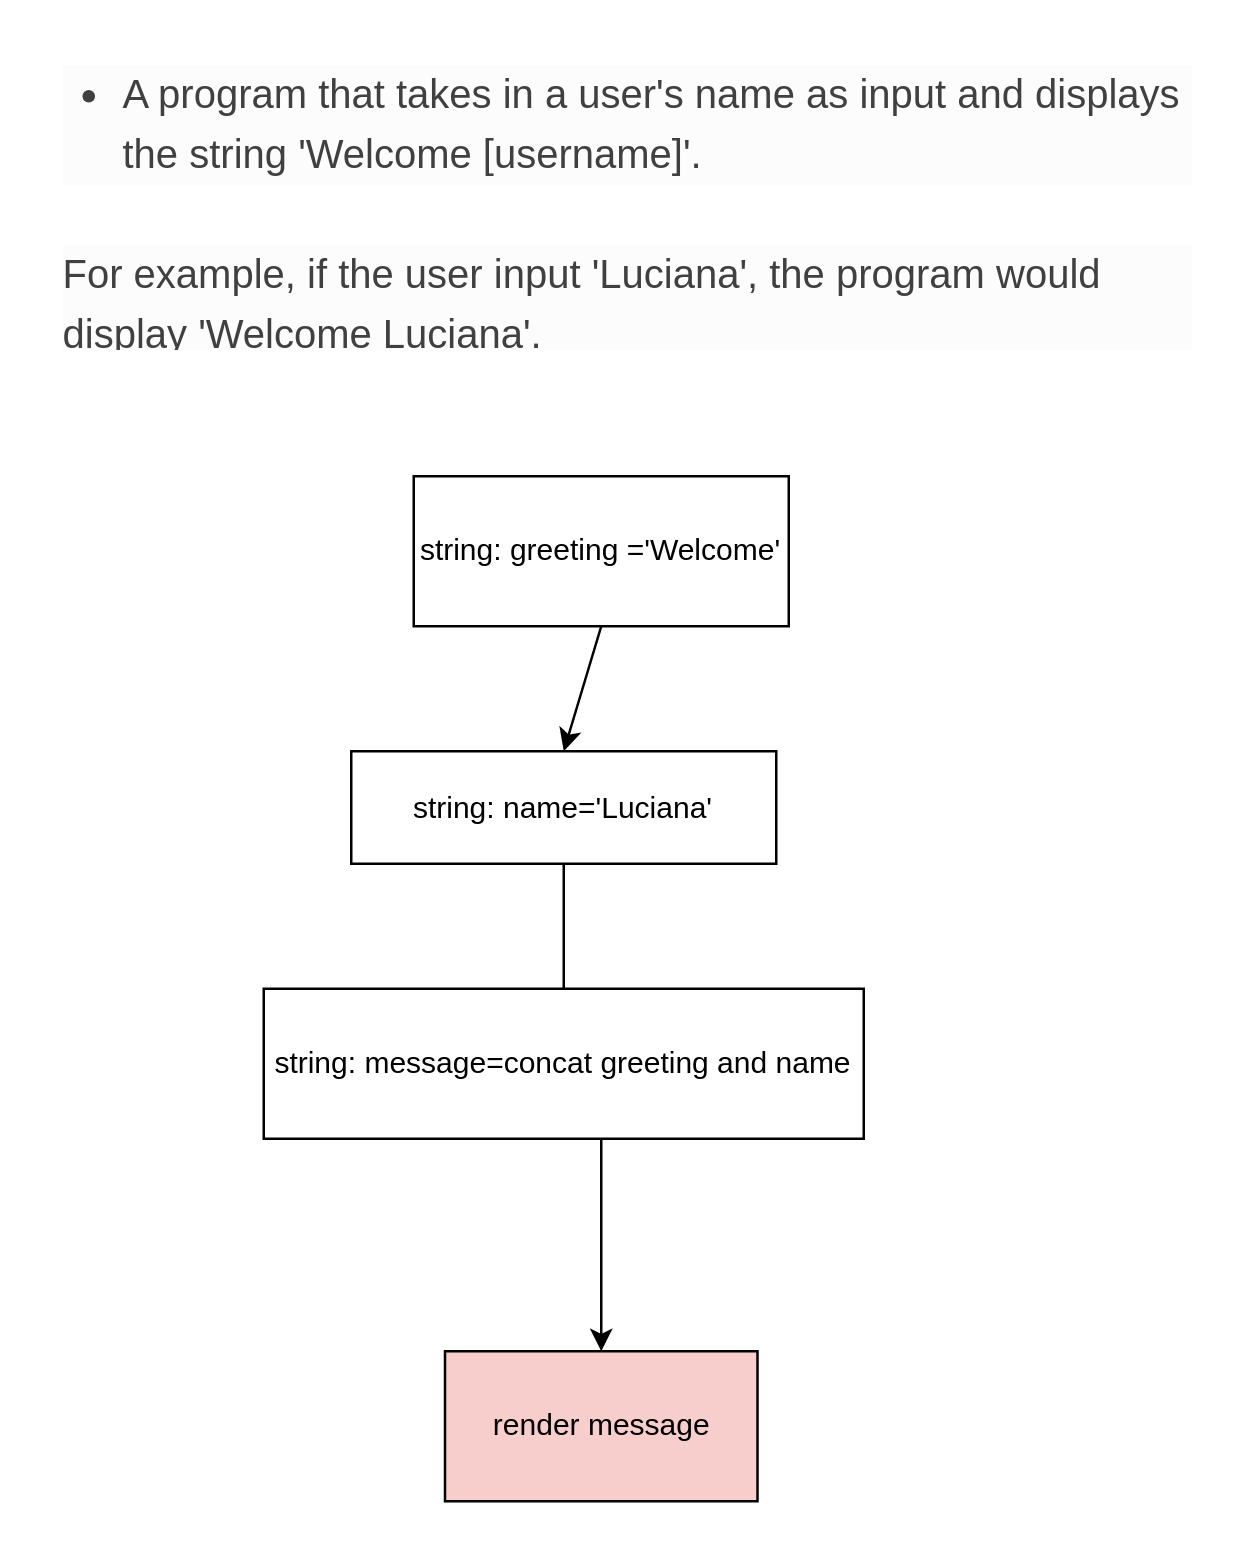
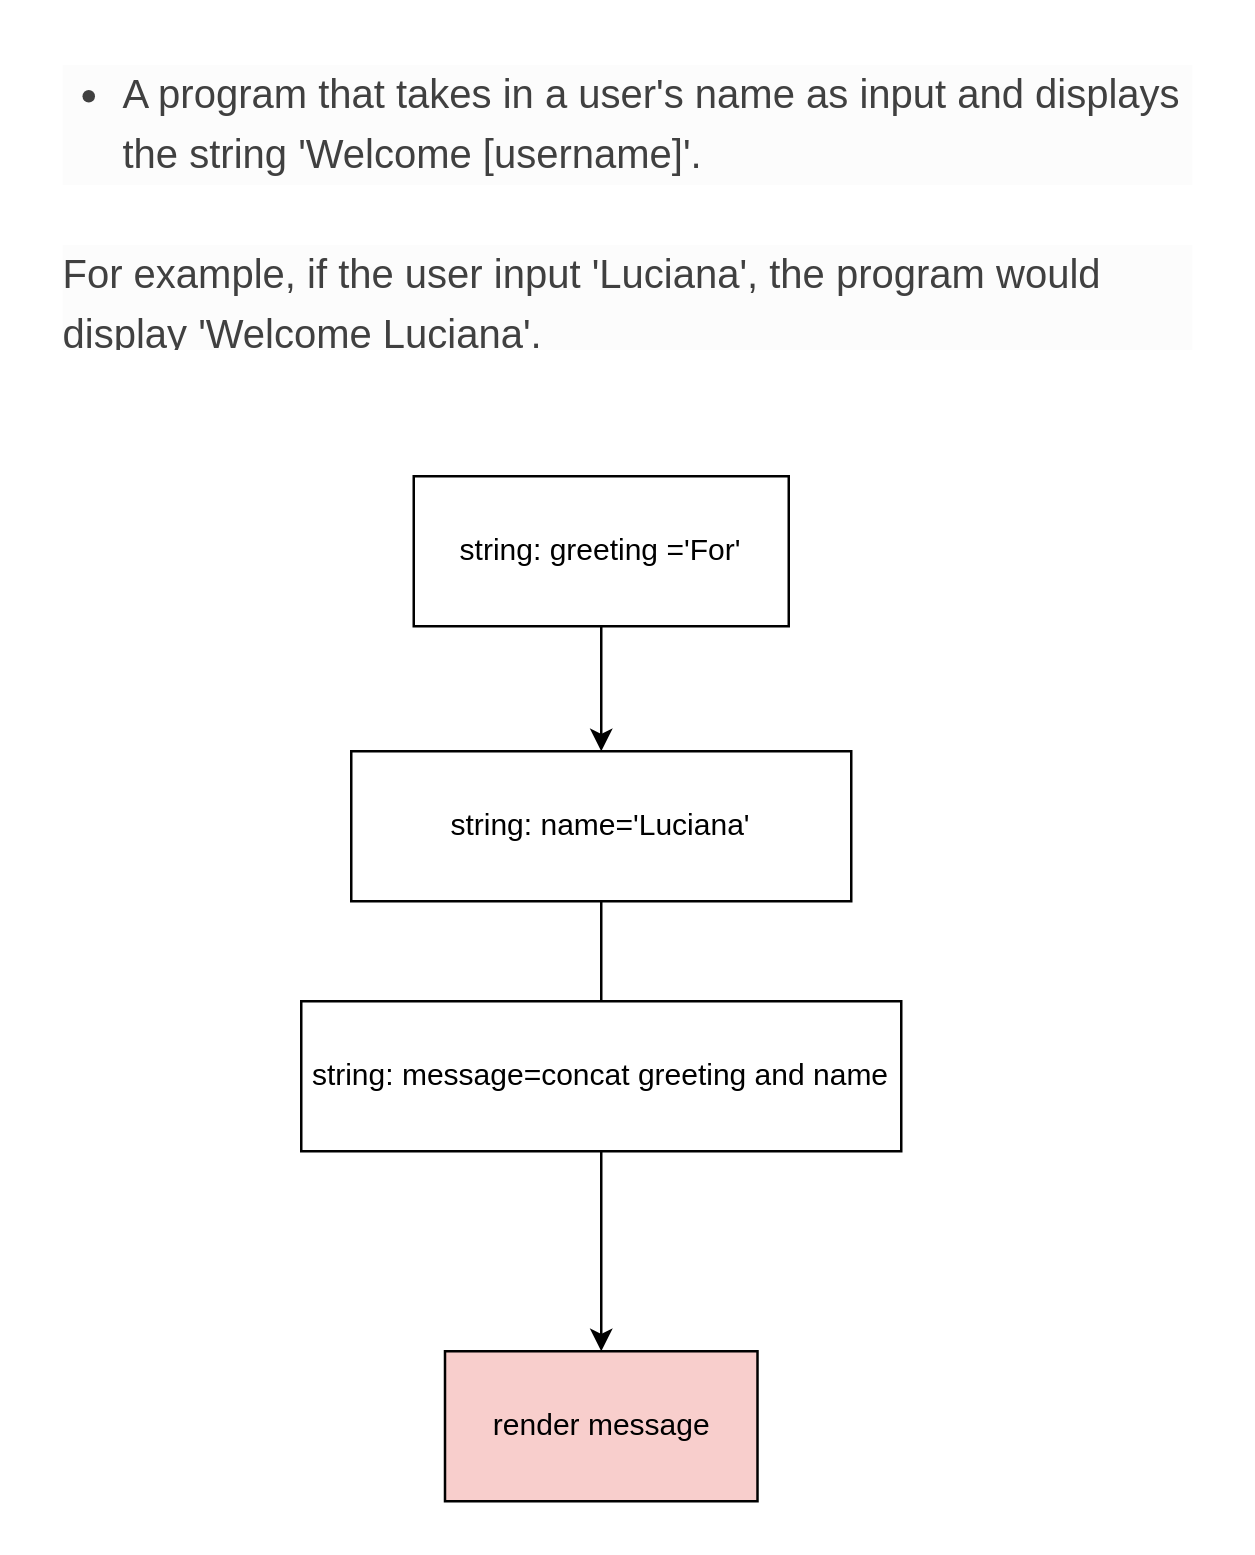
(601, 551) -> (601, 551)
(564, 808) -> (601, 826)
(564, 1064) -> (601, 1076)
